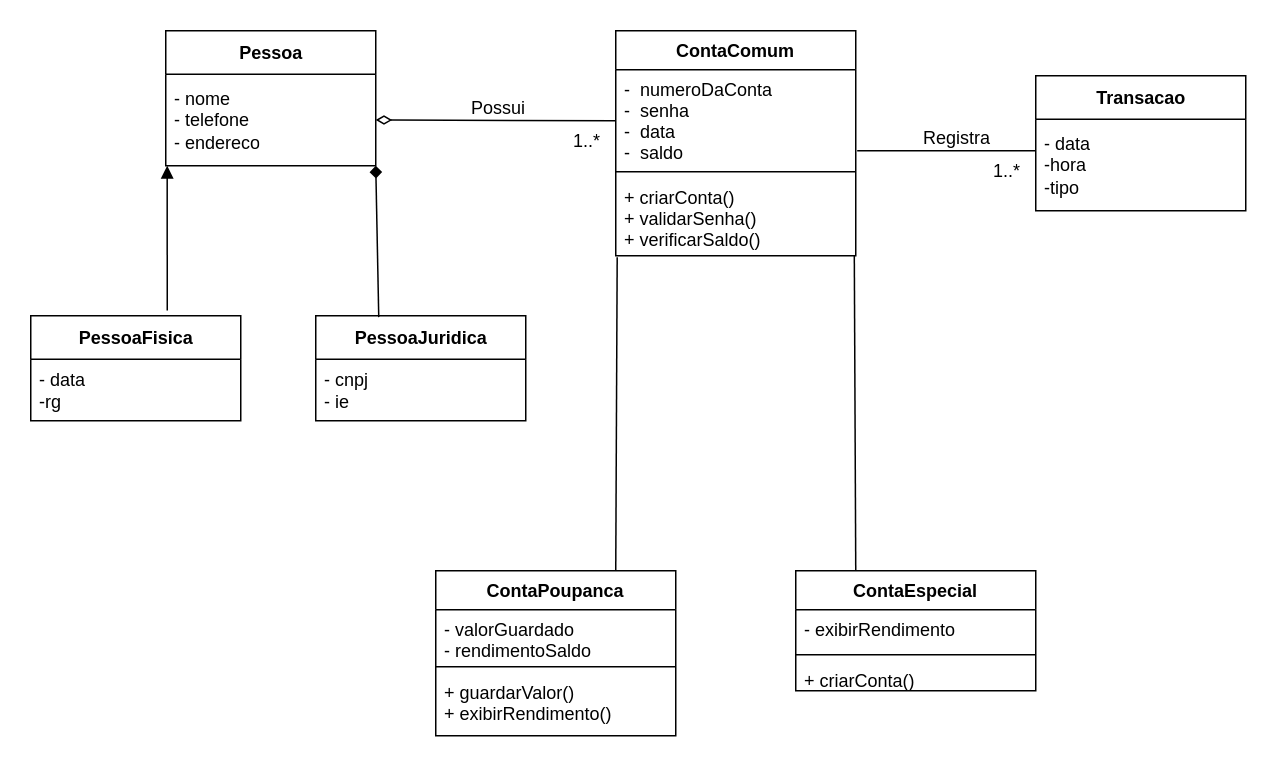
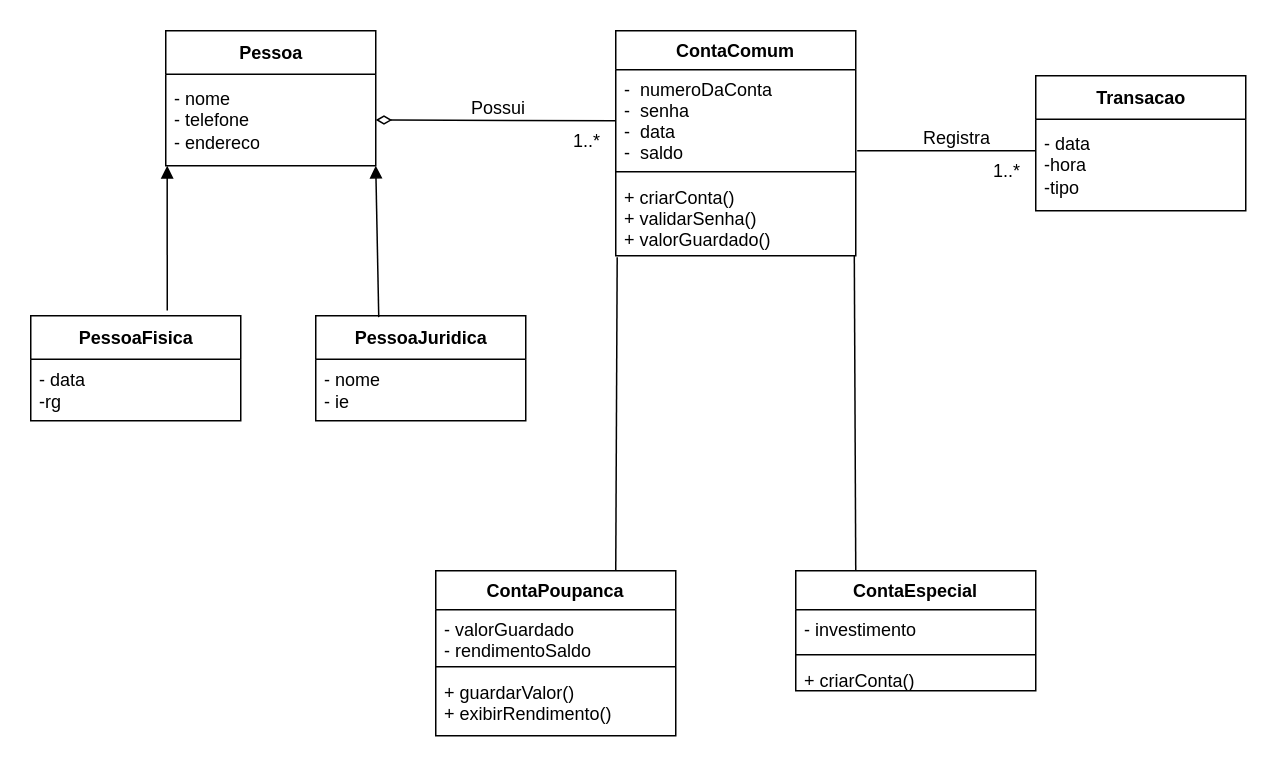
(376, 179) -> (376, 179)
(690, 198) -> (690, 198)
(353, 391) -> (353, 391)
(885, 630) -> (868, 630)
